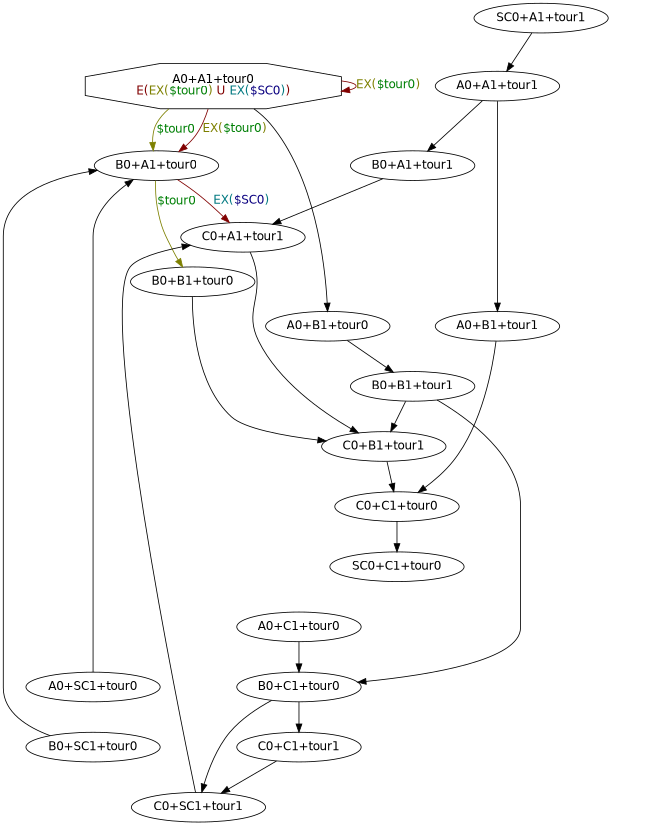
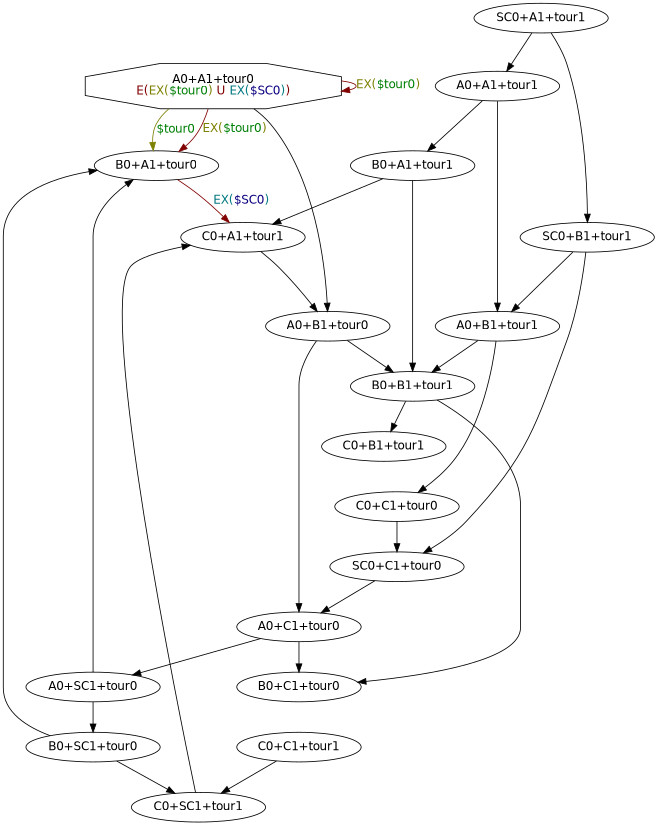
none -> (587, 237)
none -> (413, 272)
(193, 282) -> none
none -> (459, 354)
(268, 357) -> (288, 277)
none -> (299, 470)
(389, 472) -> none
none -> (352, 595)
none -> (201, 656)
none -> (93, 713)
(299, 713) -> none
(228, 735) -> (142, 775)
